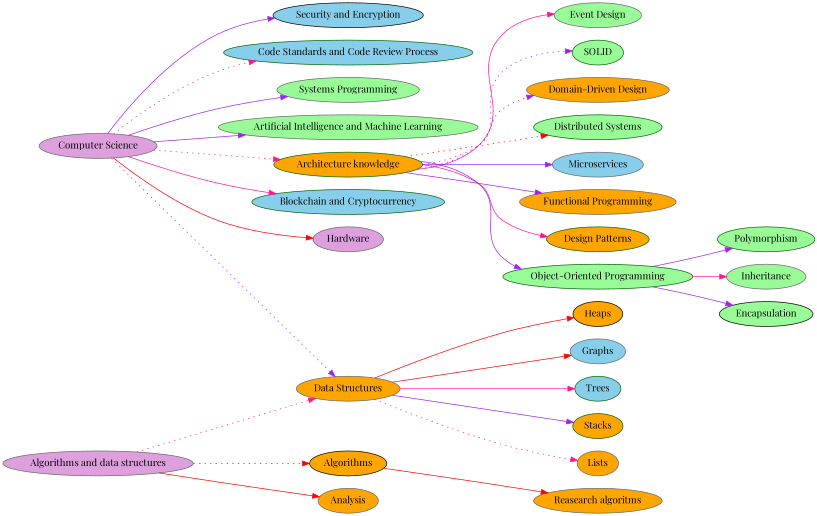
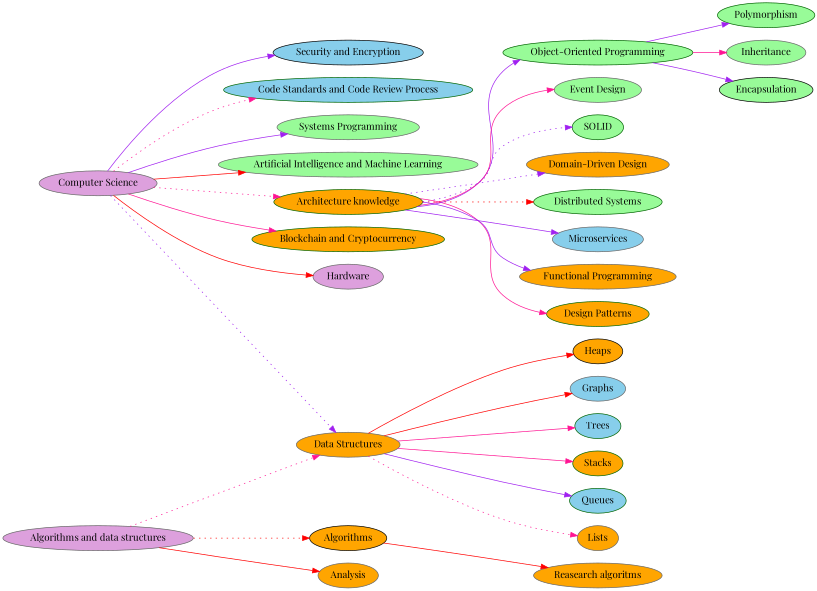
(196, 139) -> (196, 176)
(348, 202) -> (348, 239)
(480, 408) -> (482, 455)
none -> (598, 501)
